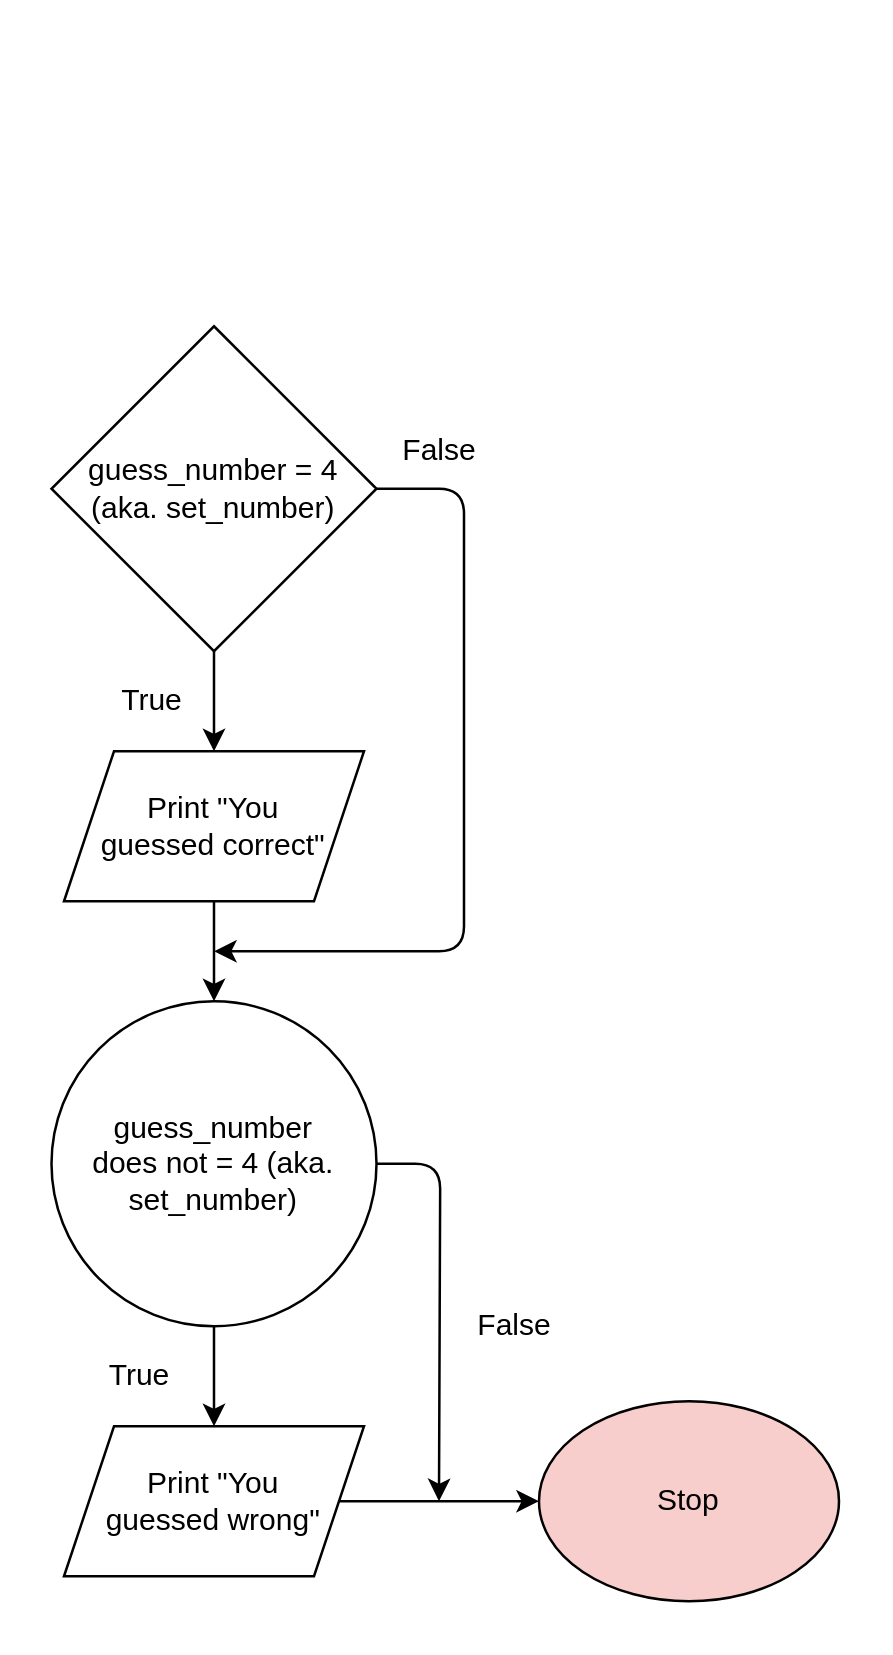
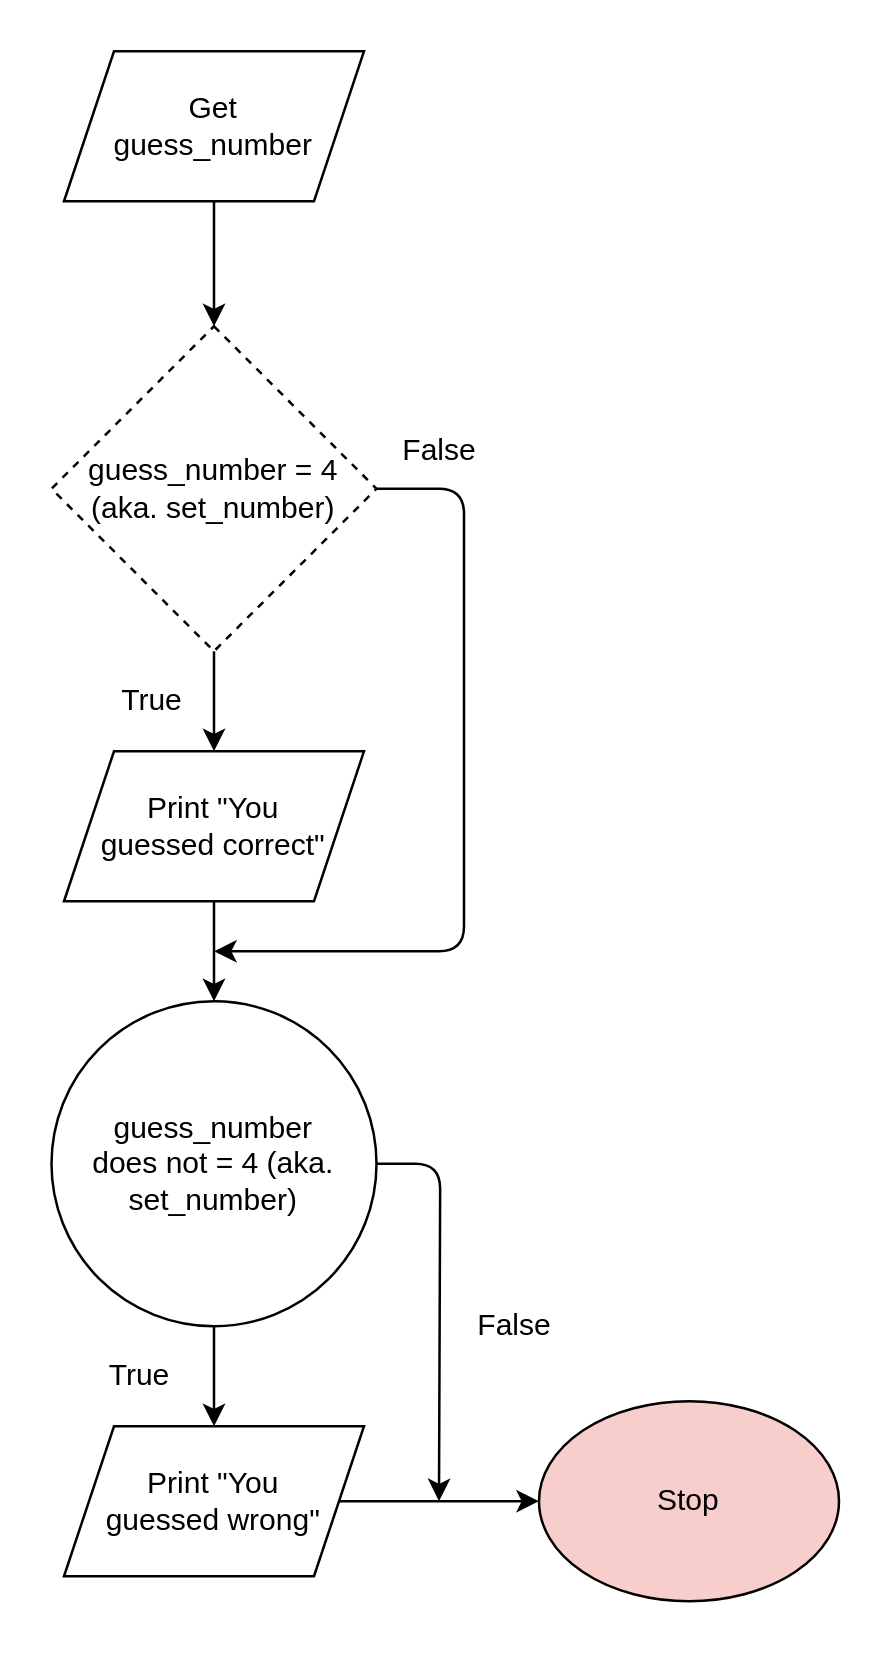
none -> (214, 126)
none -> (214, 255)
(214, 489) -> (214, 489)
